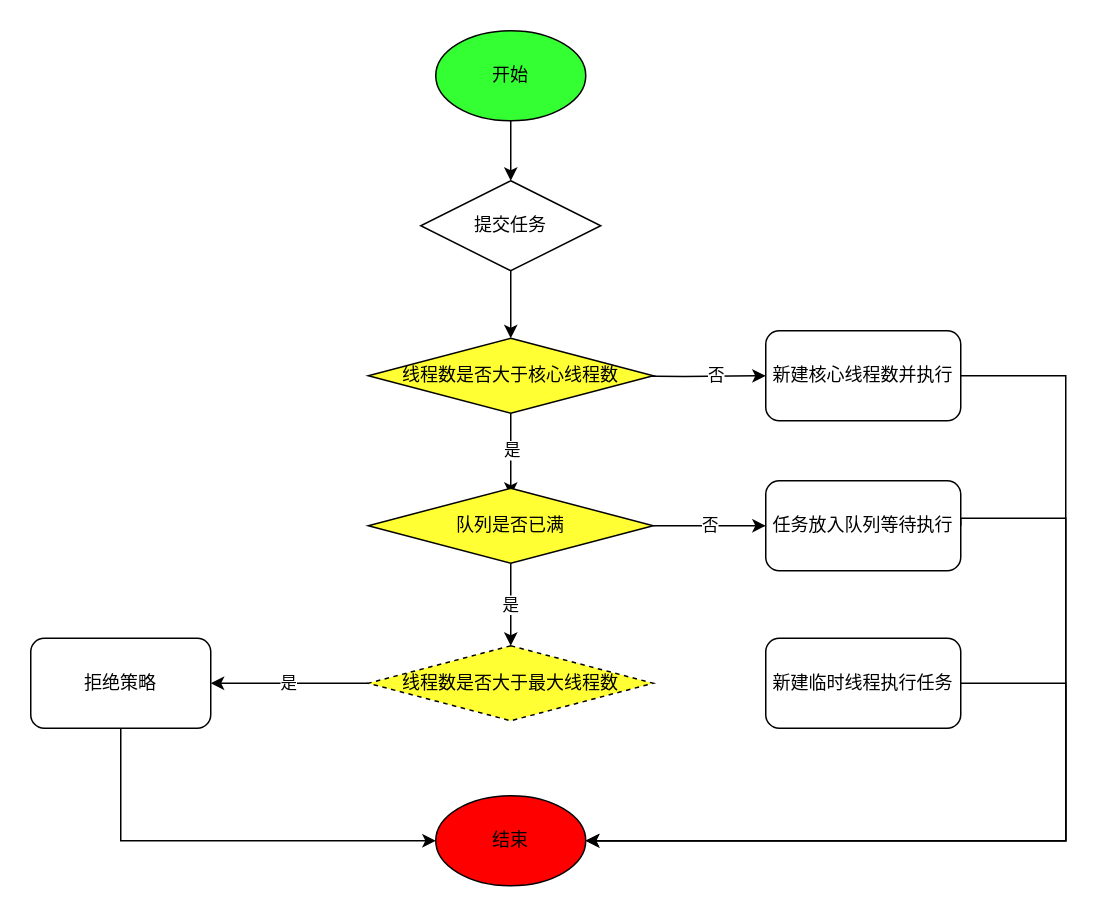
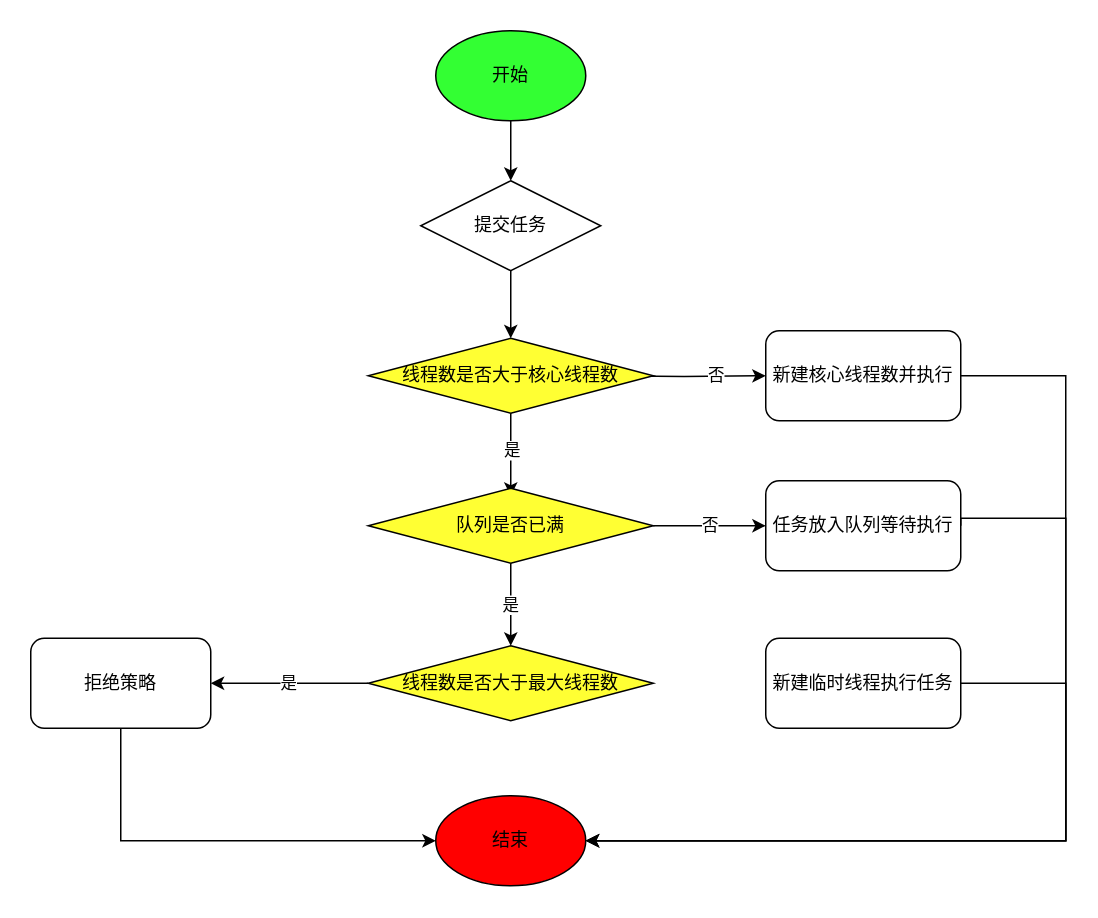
(511, 683) -> (511, 683)
